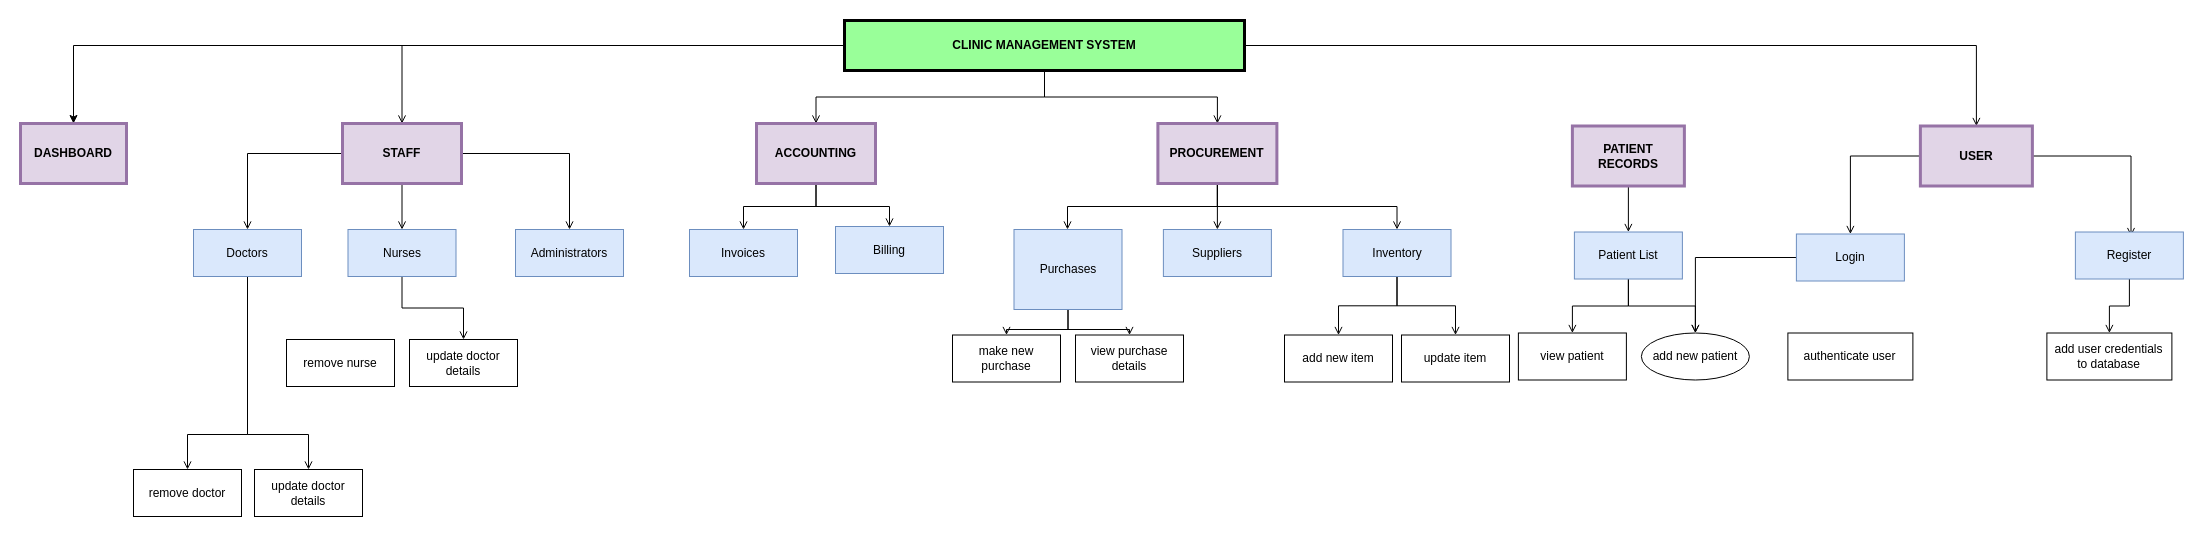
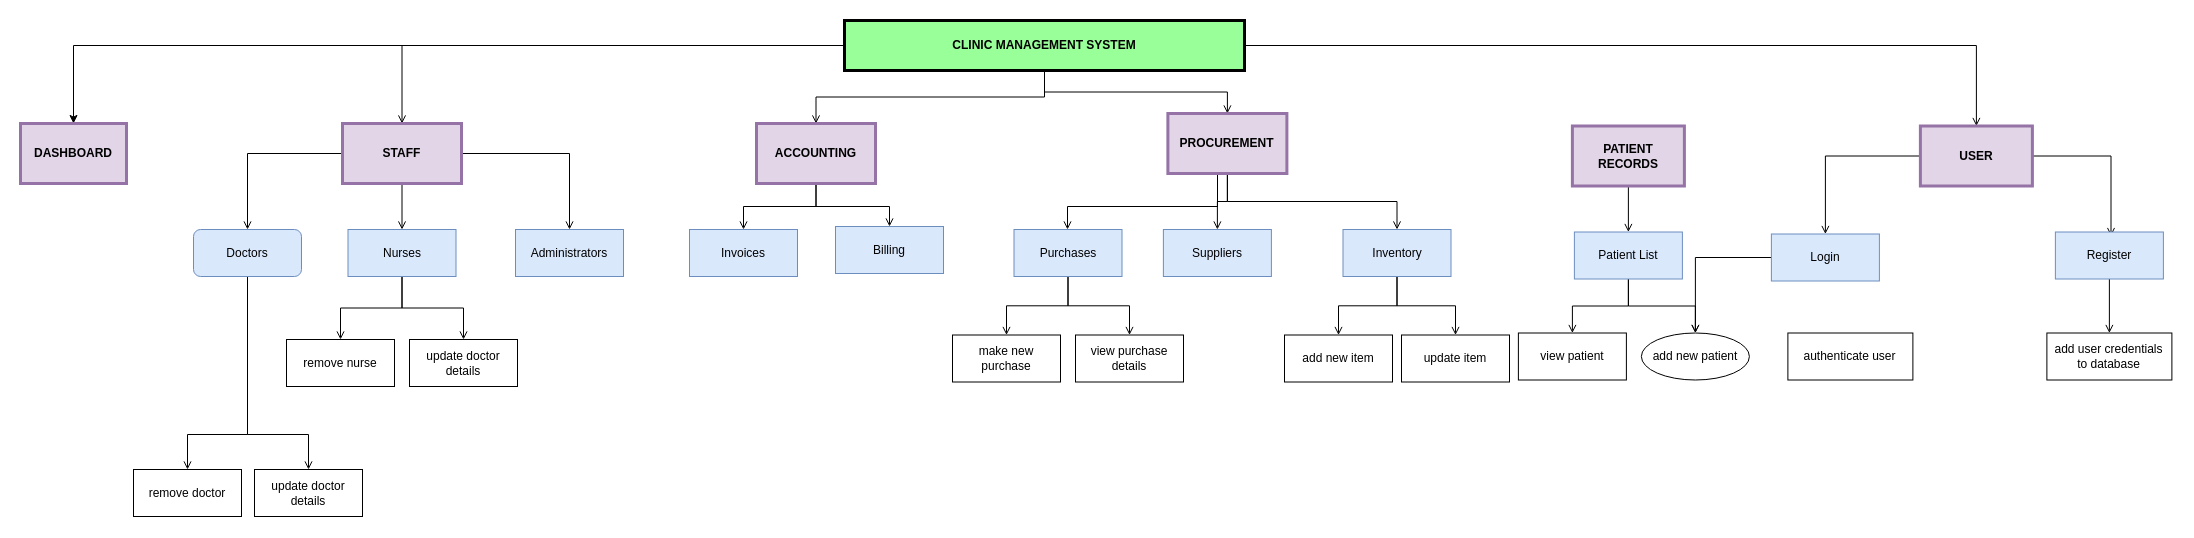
(1217, 154) -> (1227, 144)
(248, 253) -> (248, 253)
(2129, 256) -> (2109, 256)
(1850, 258) -> (1825, 258)
(1068, 270) -> (1068, 253)
none -> (356, 308)
